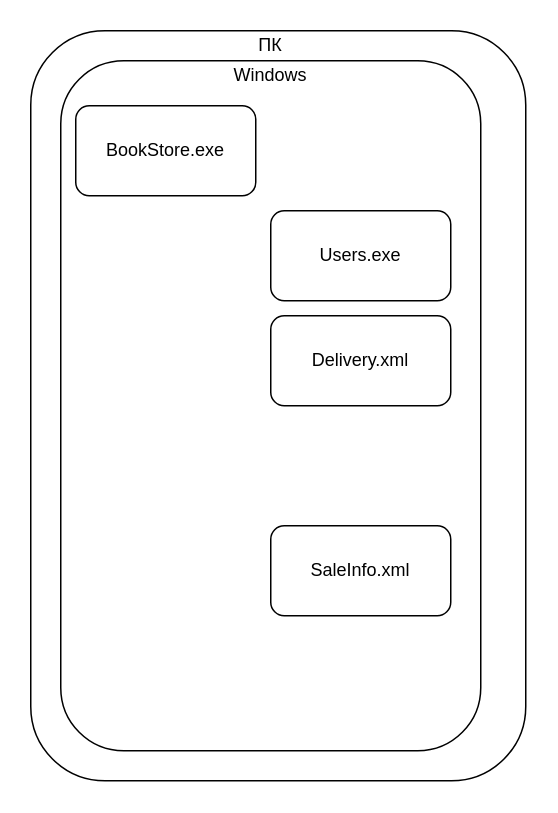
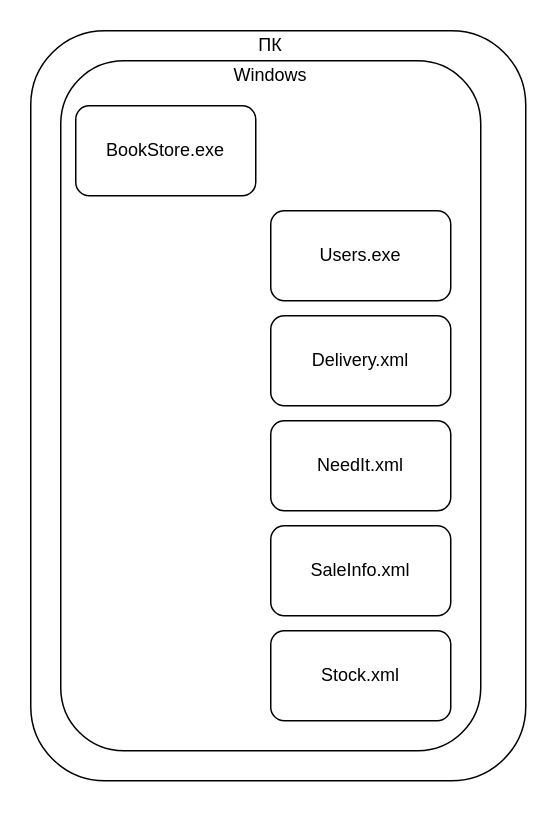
none -> (361, 466)
none -> (361, 676)
